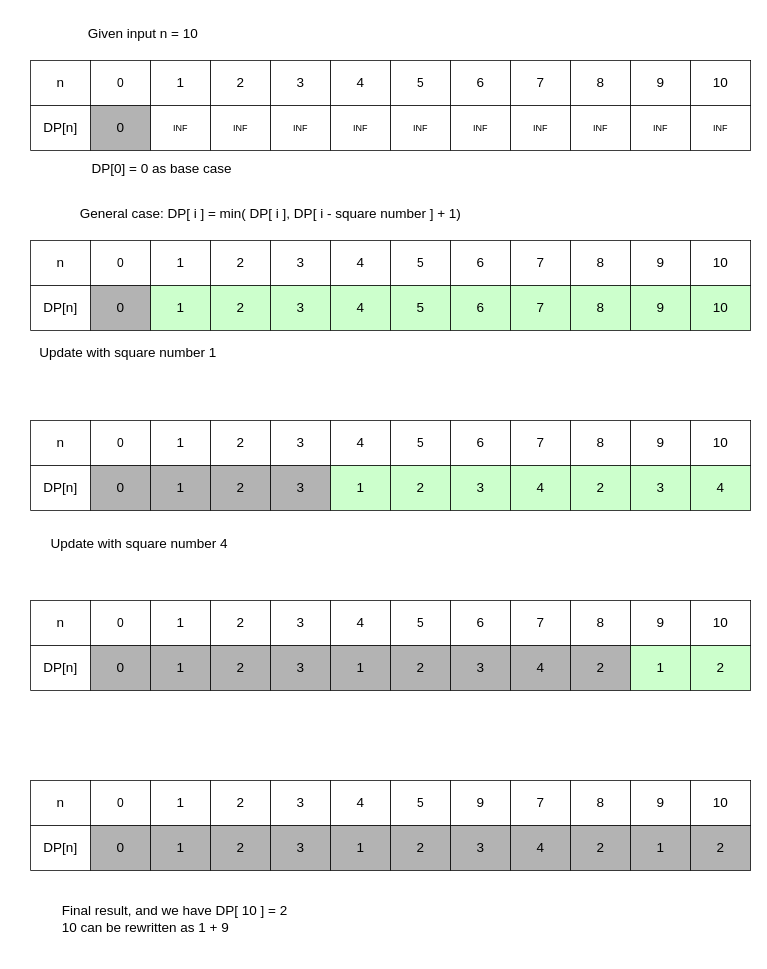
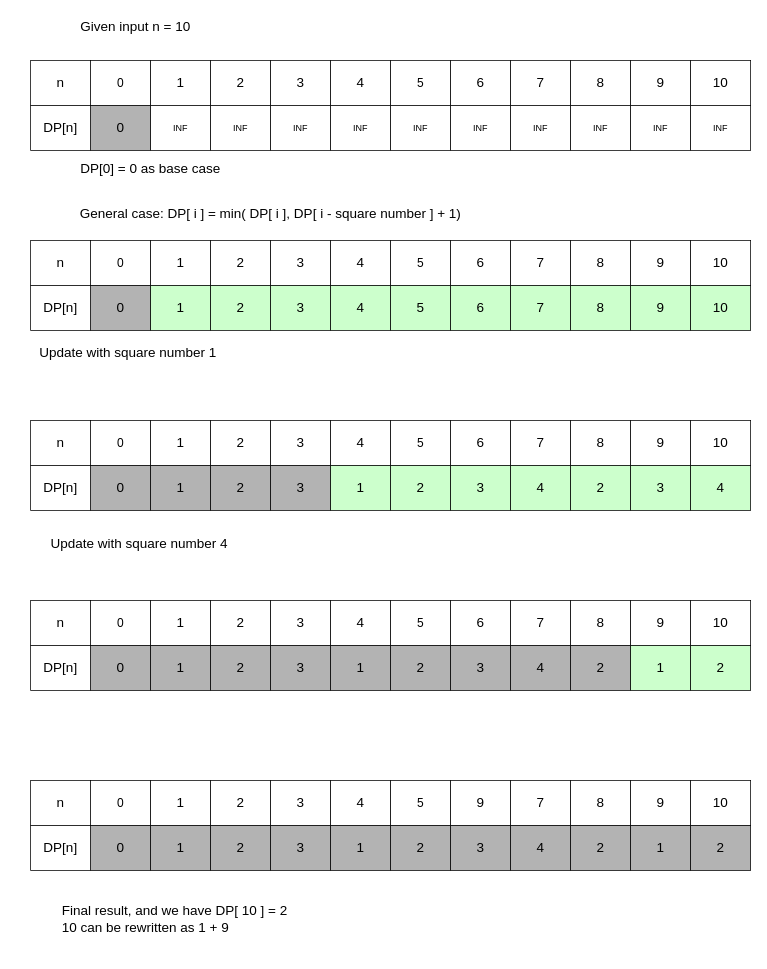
(143, 34) -> (135, 27)
(162, 169) -> (150, 169)
